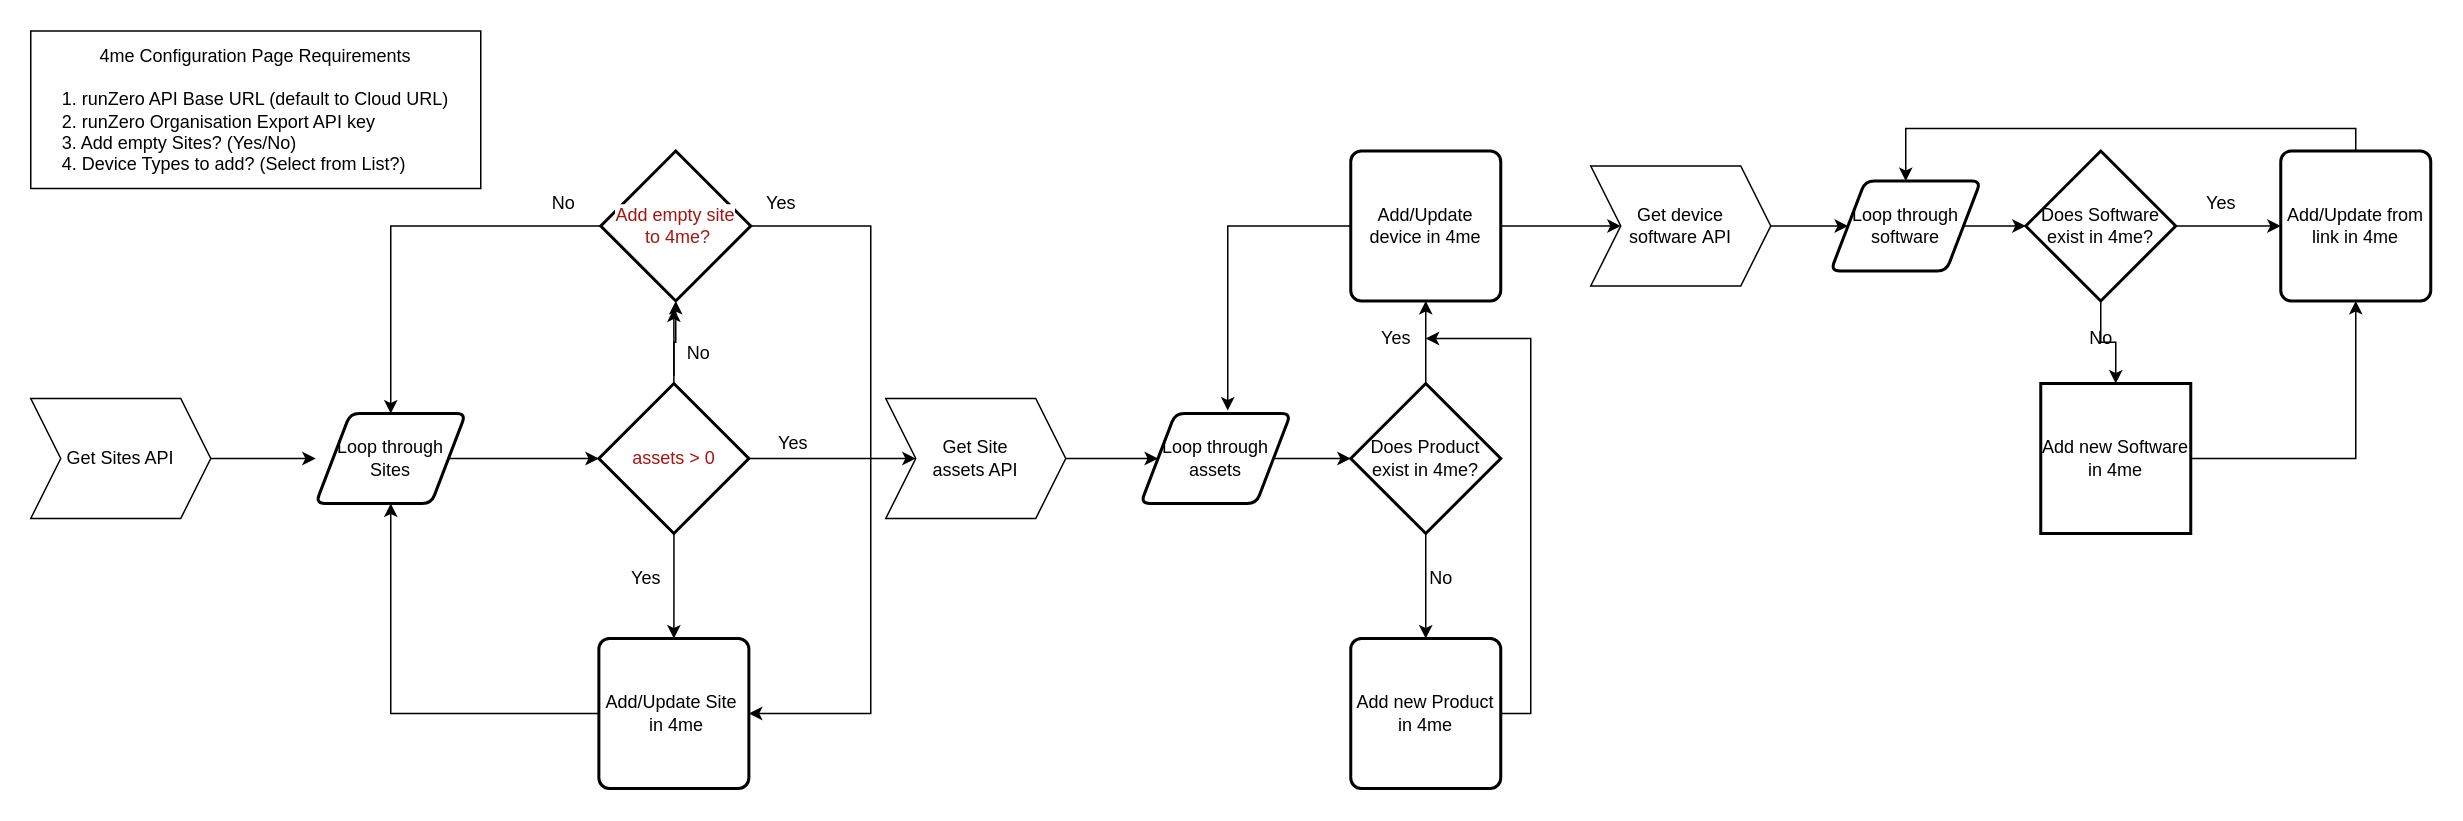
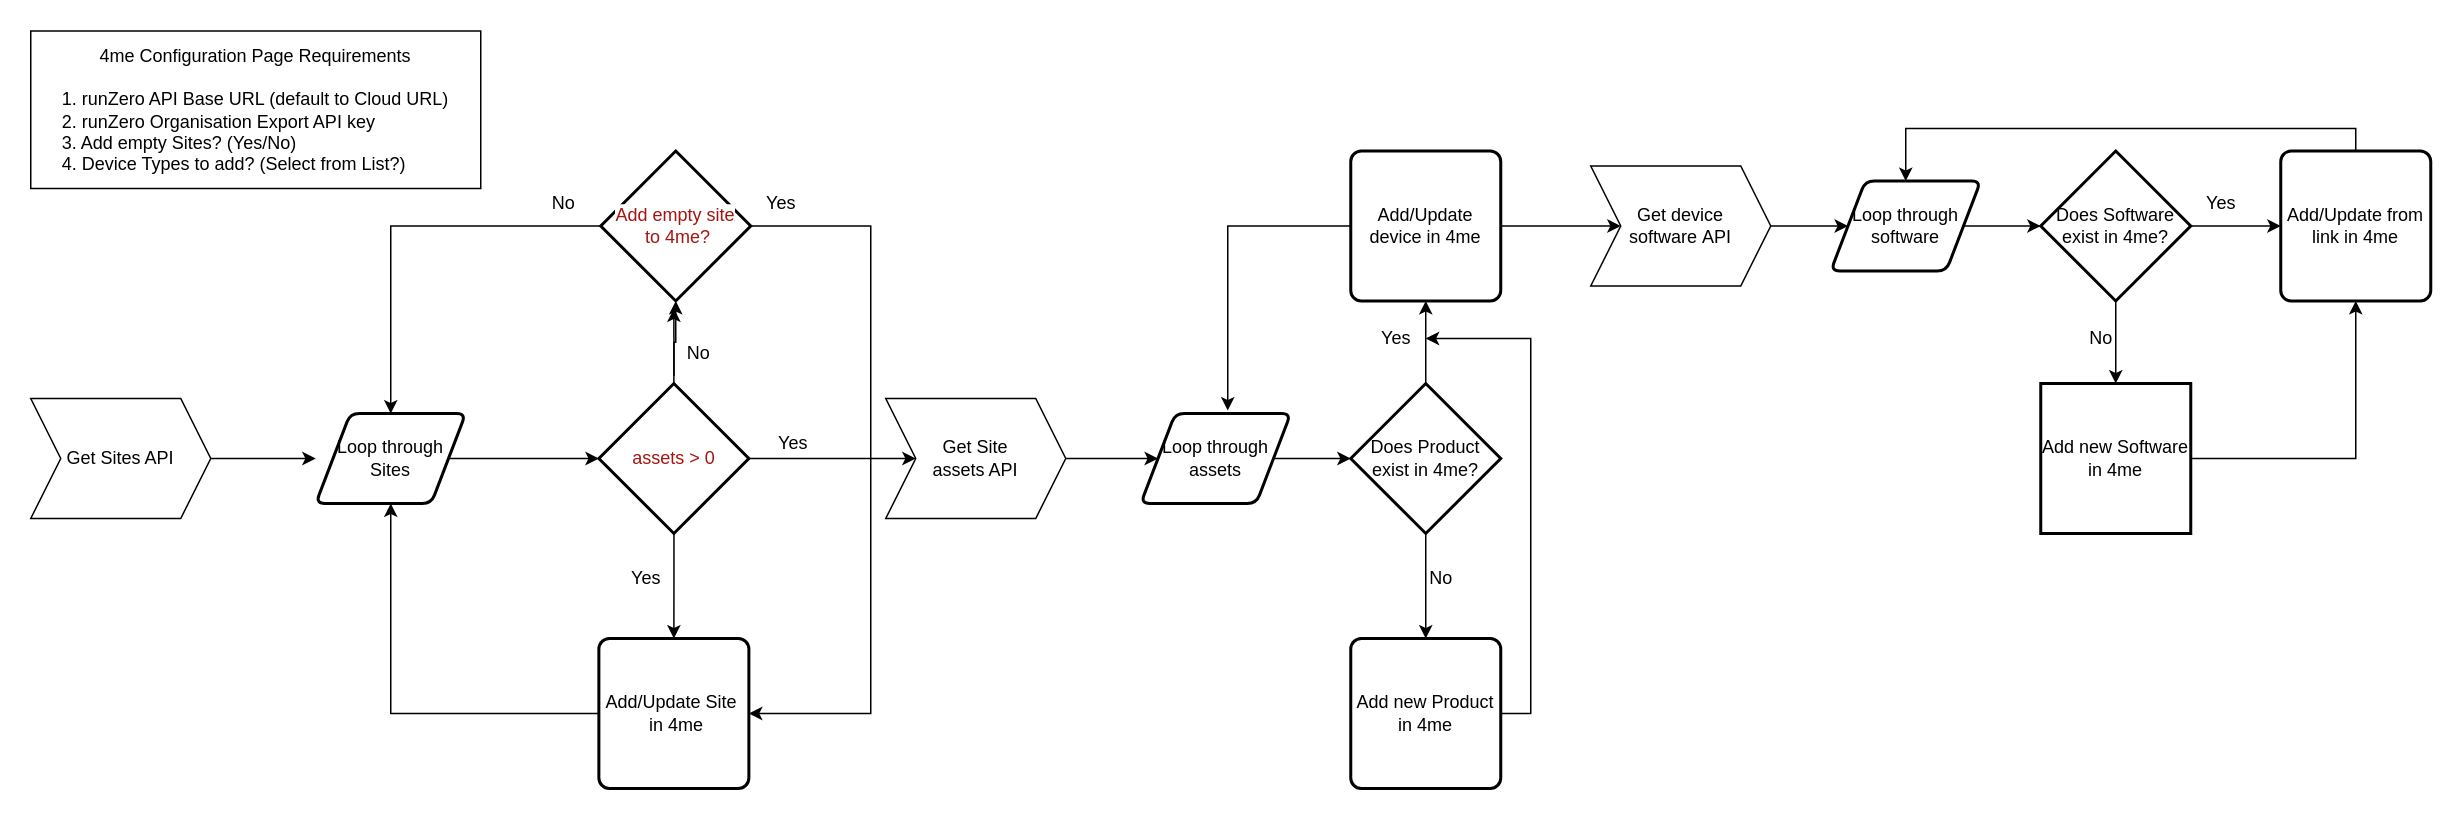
(2101, 226) -> (2116, 226)
